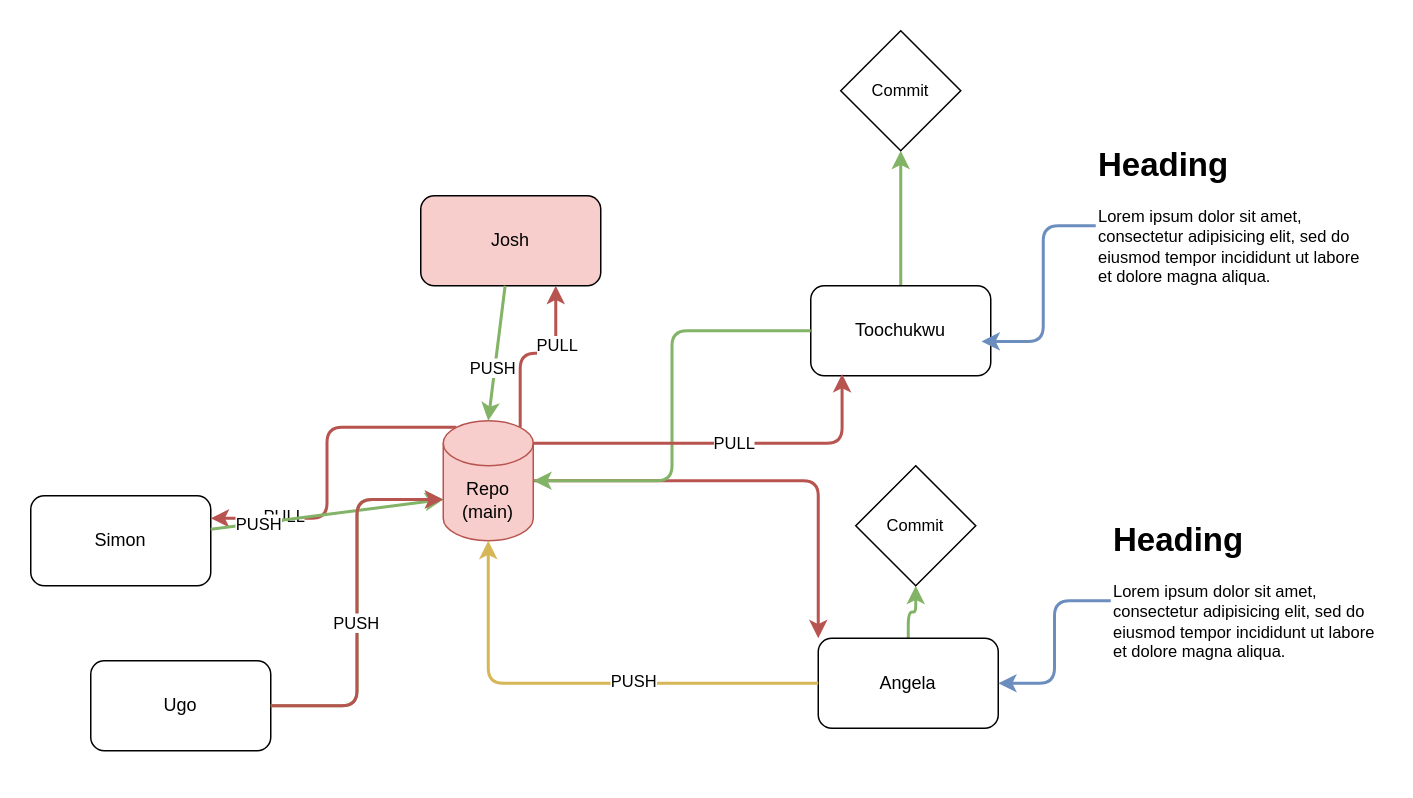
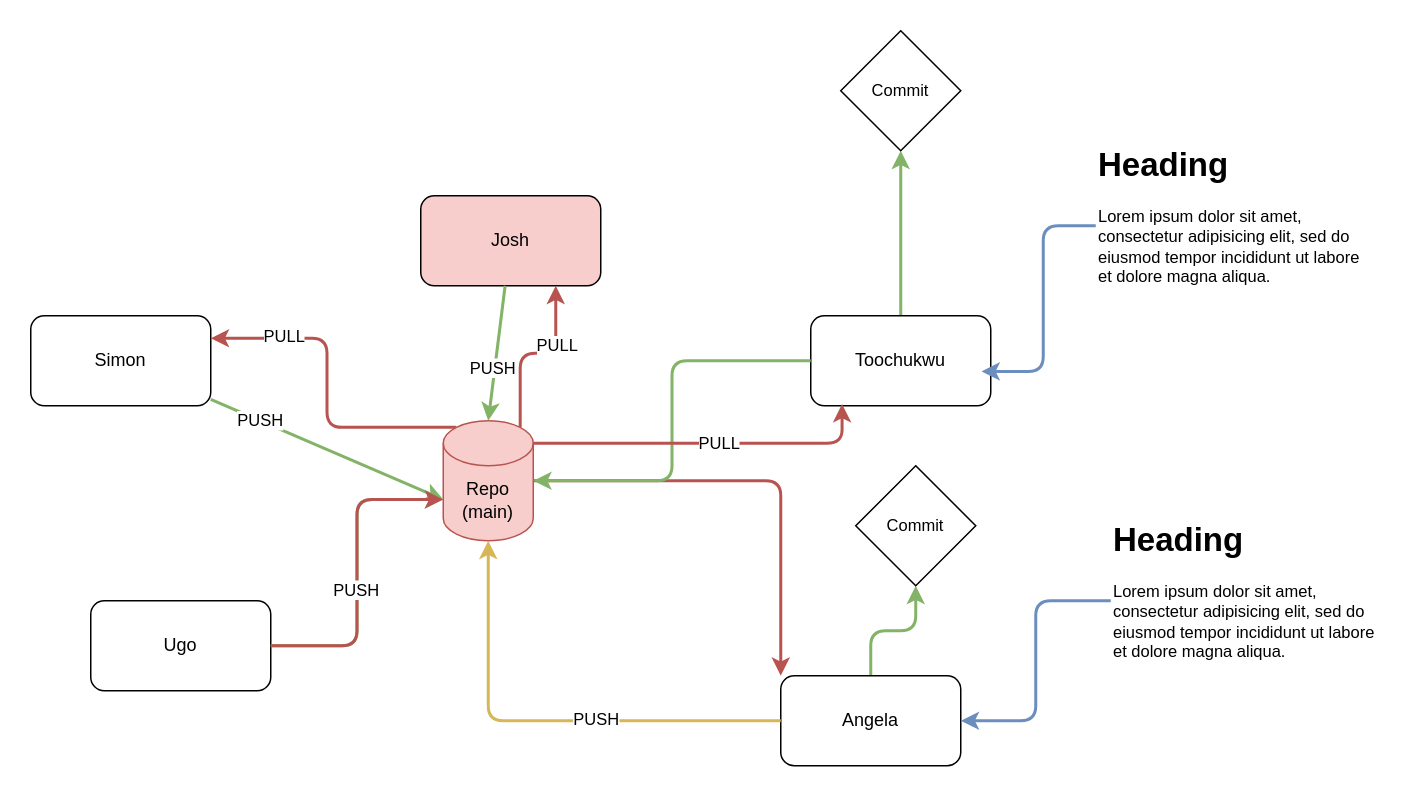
(901, 331) -> (901, 361)
(121, 541) -> (121, 361)
(908, 683) -> (871, 721)
(181, 706) -> (181, 646)
